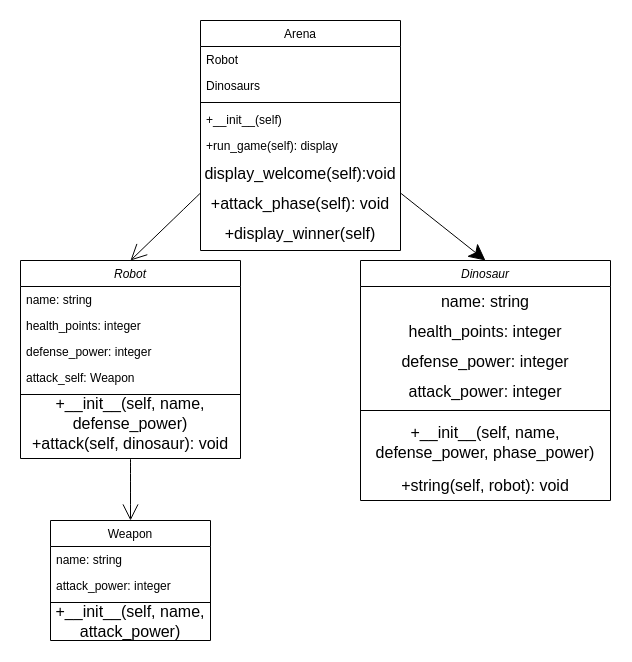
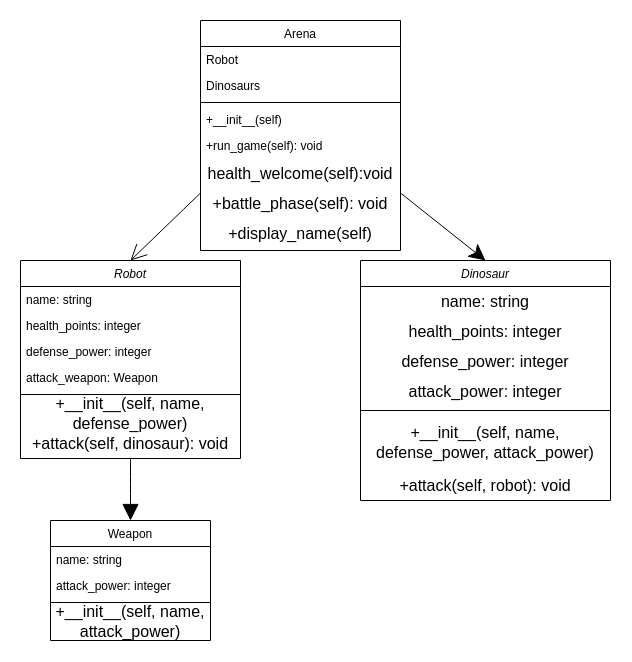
(279, 146) -> (270, 146)
(301, 174) -> (301, 174)
(301, 204) -> (301, 204)
(301, 234) -> (301, 234)
(85, 378) -> (93, 378)
(486, 443) -> (486, 443)
(486, 486) -> (486, 486)
(131, 509) -> (131, 503)
